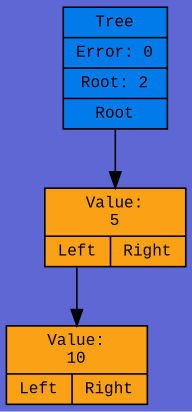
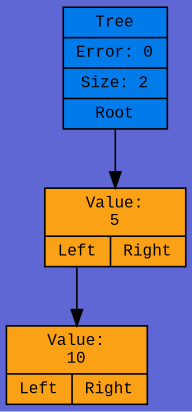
(115, 82) -> (115, 82)
